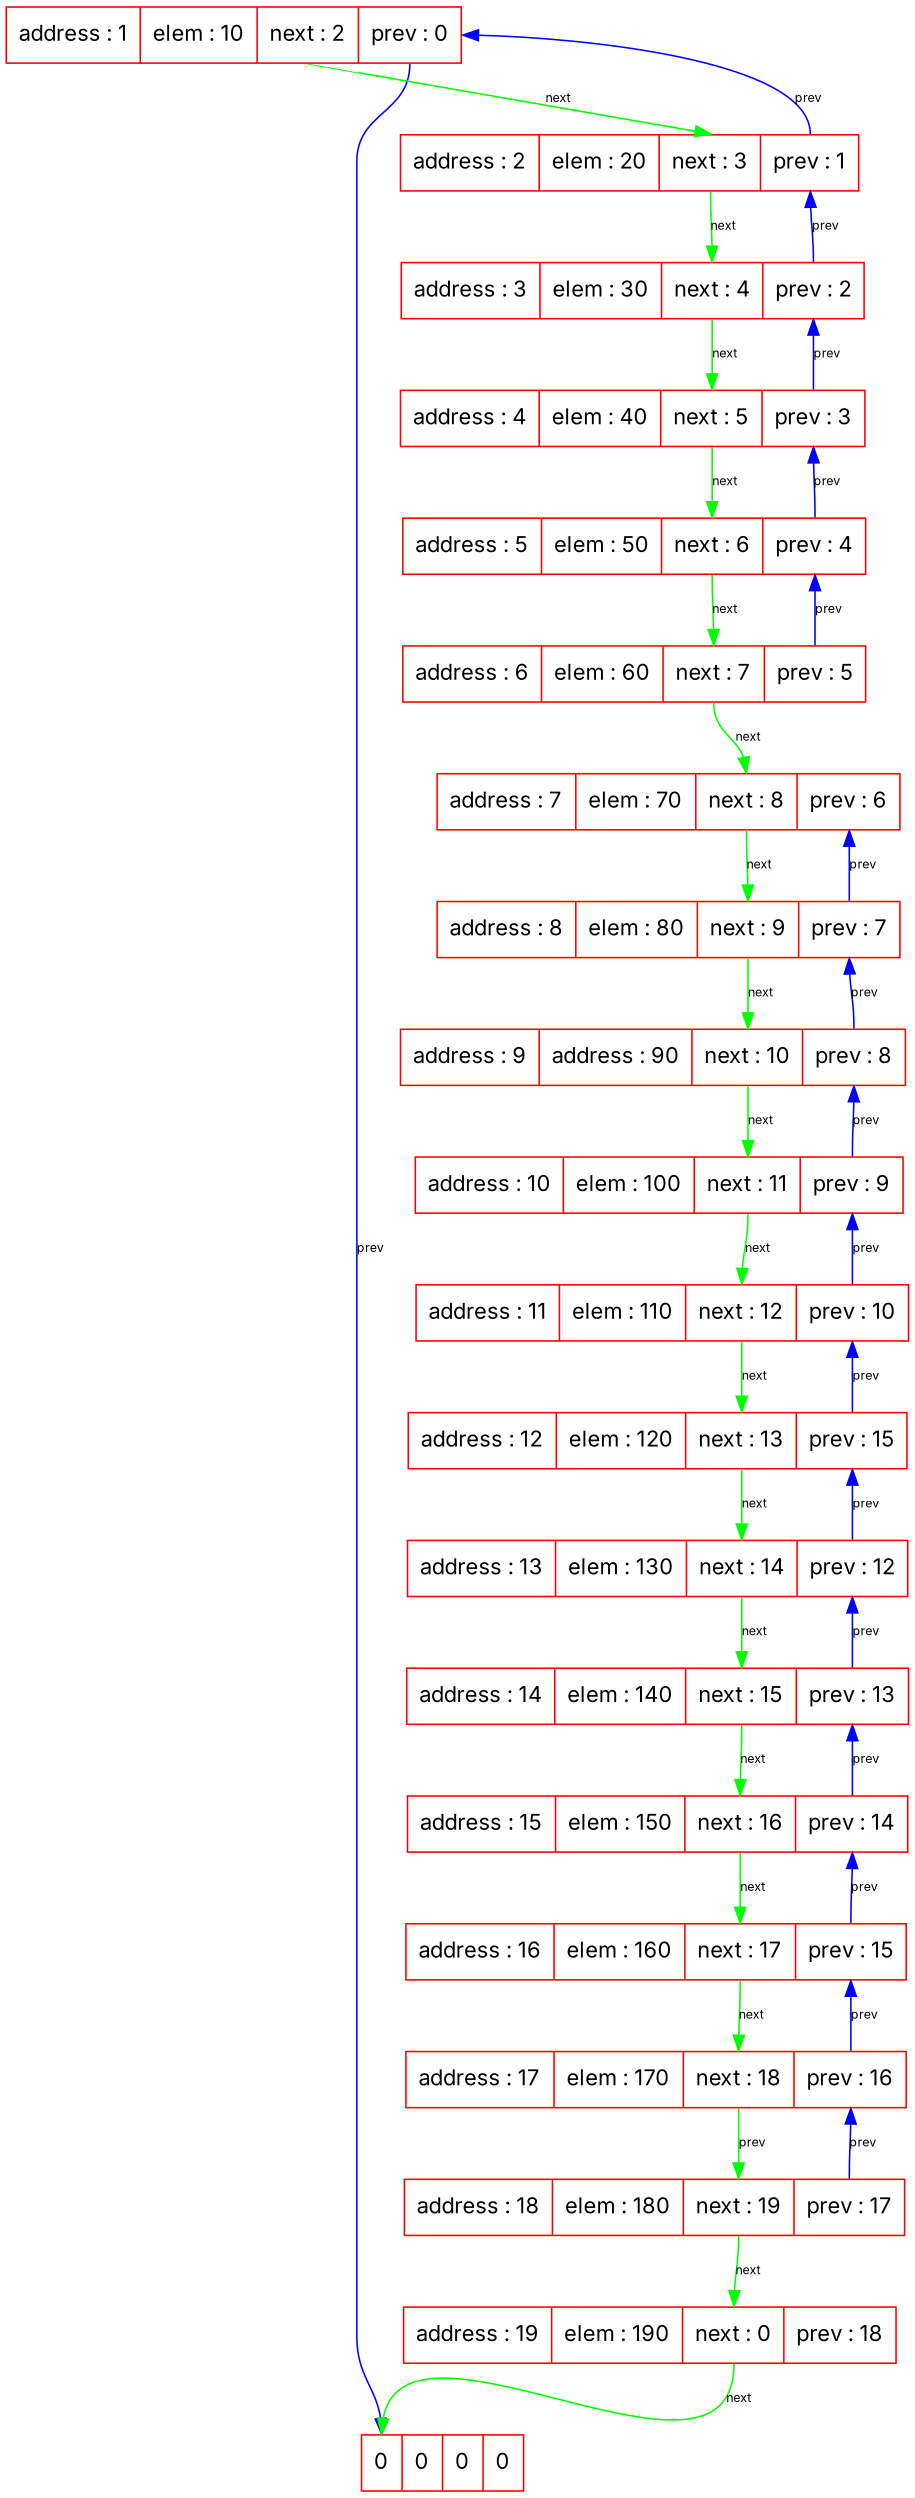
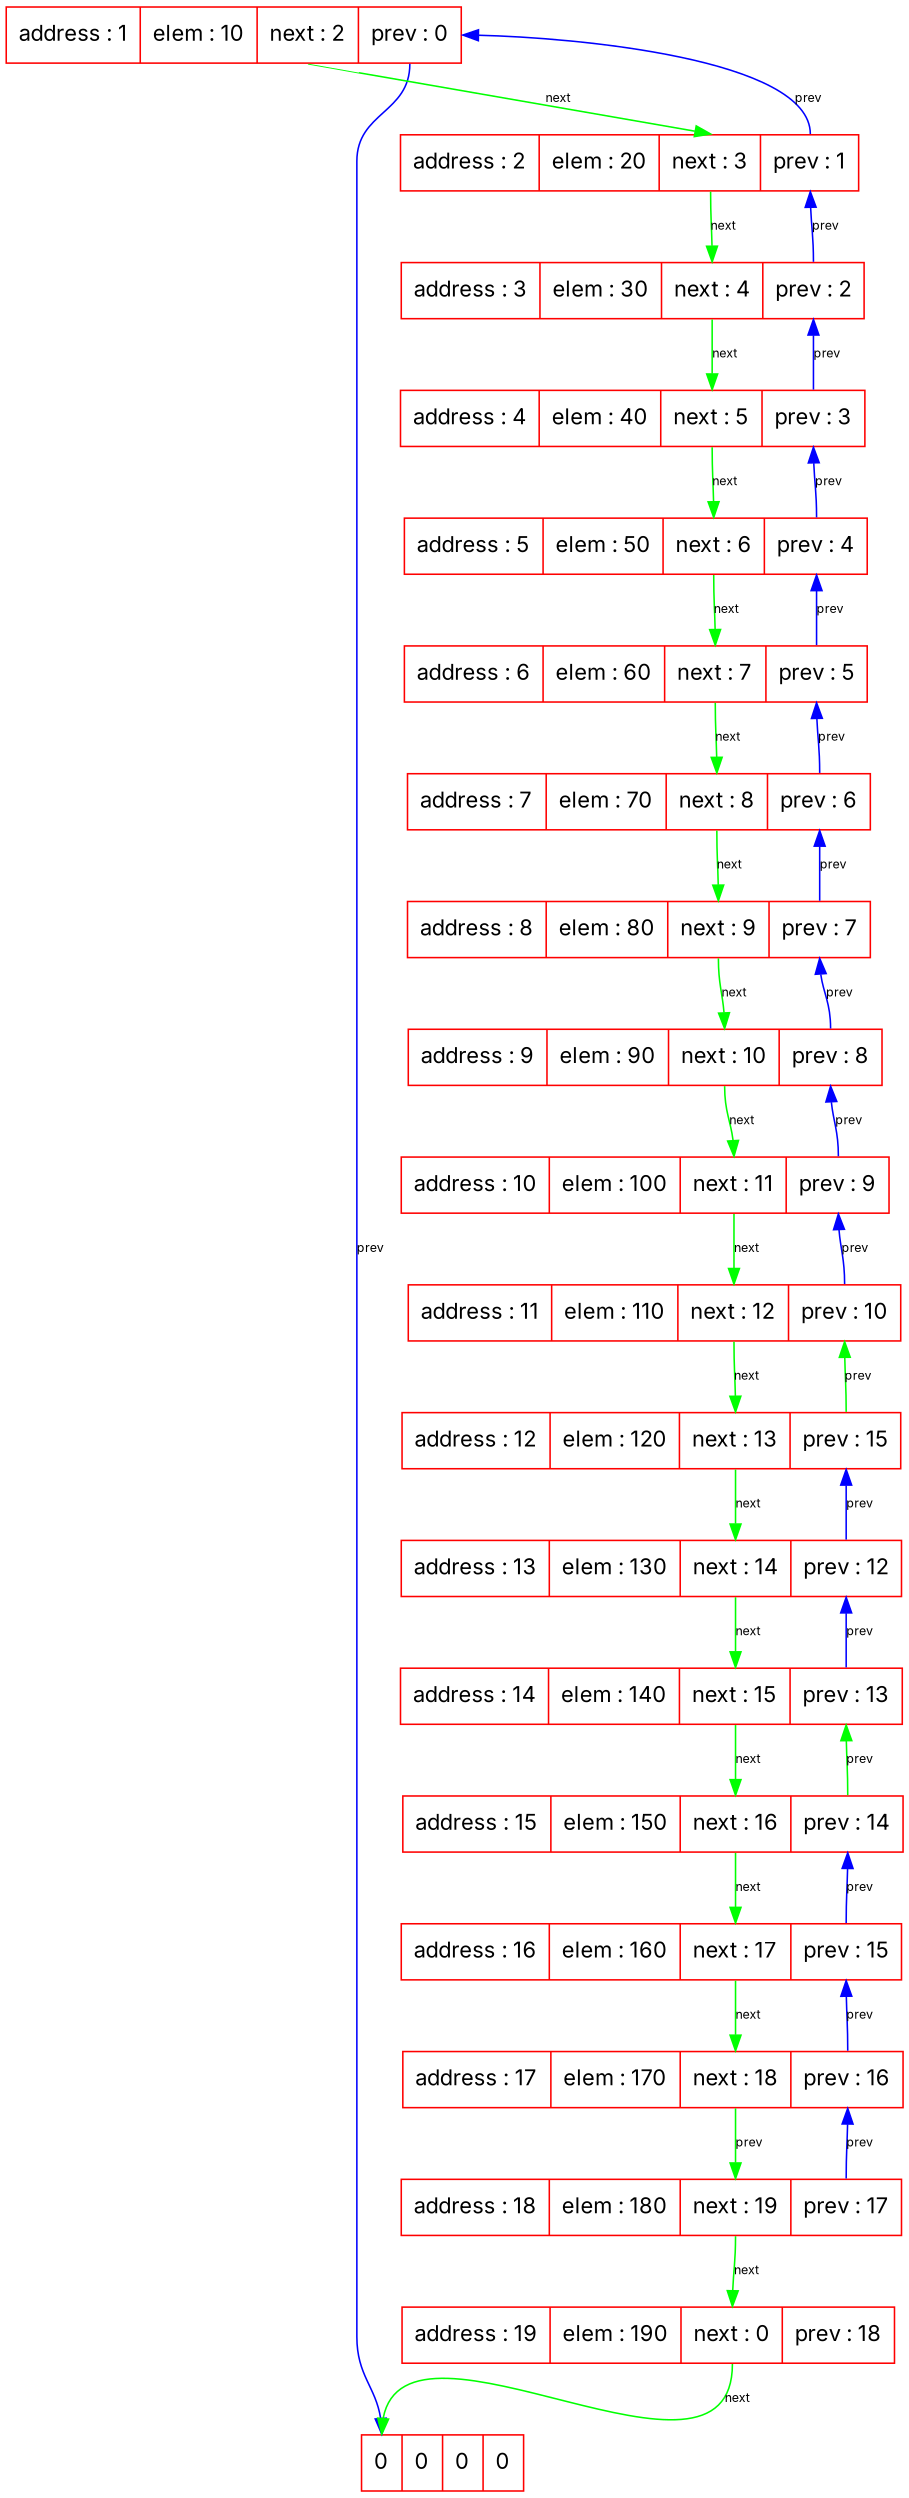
none -> (819, 746)
(616, 1057) -> (608, 1057)
(852, 1385) -> (846, 1385)
(852, 1768) -> (847, 1768)
